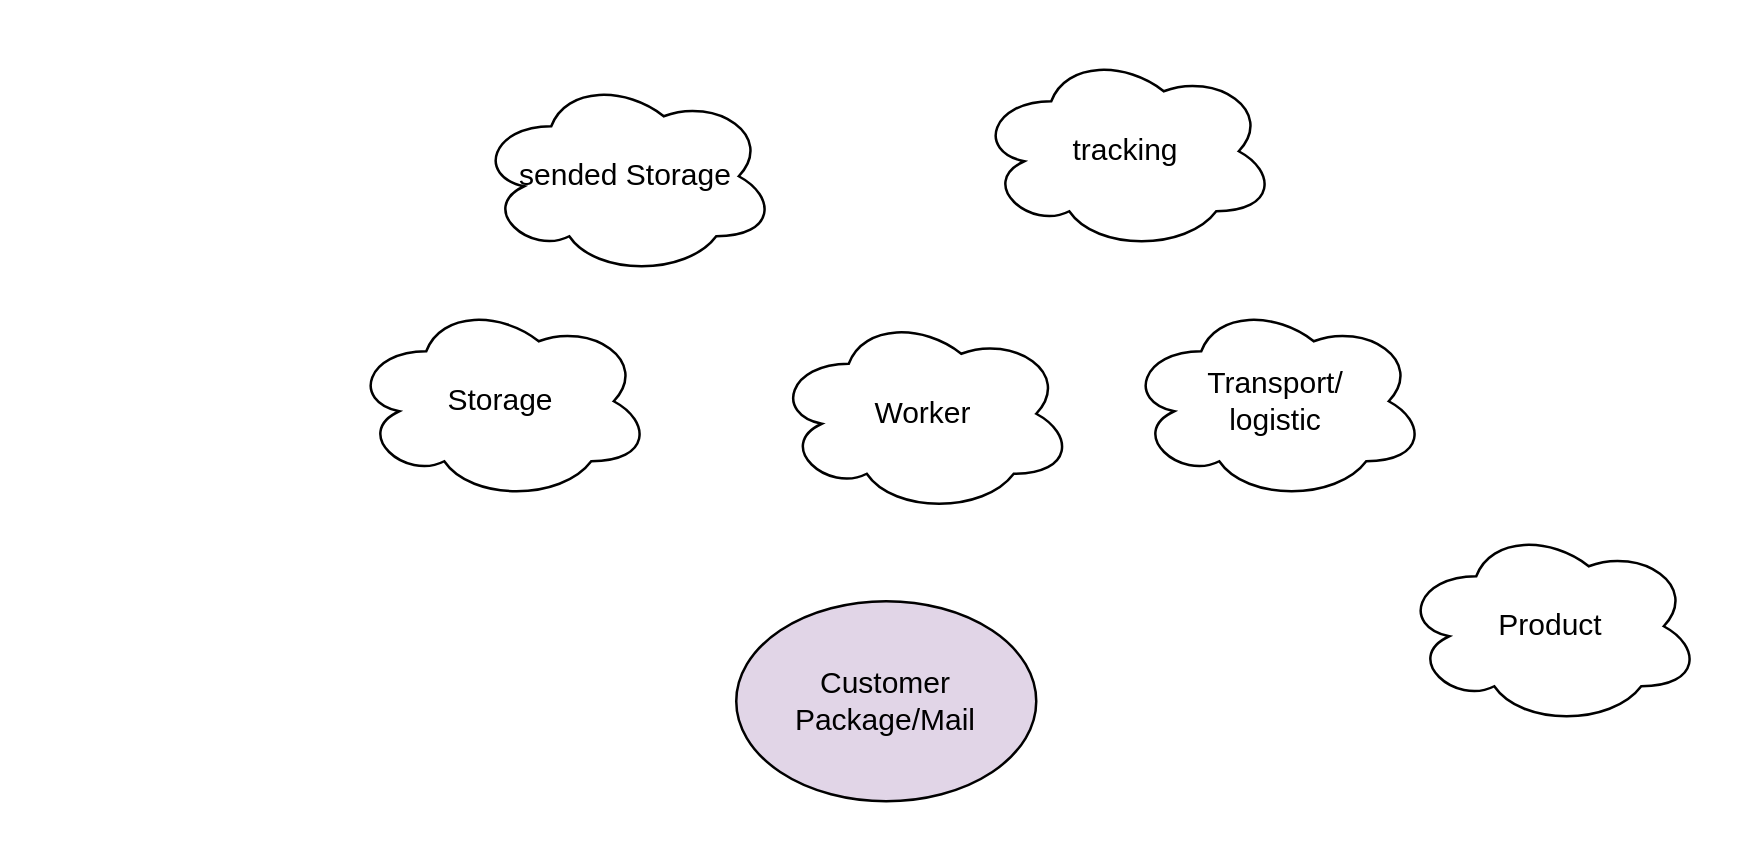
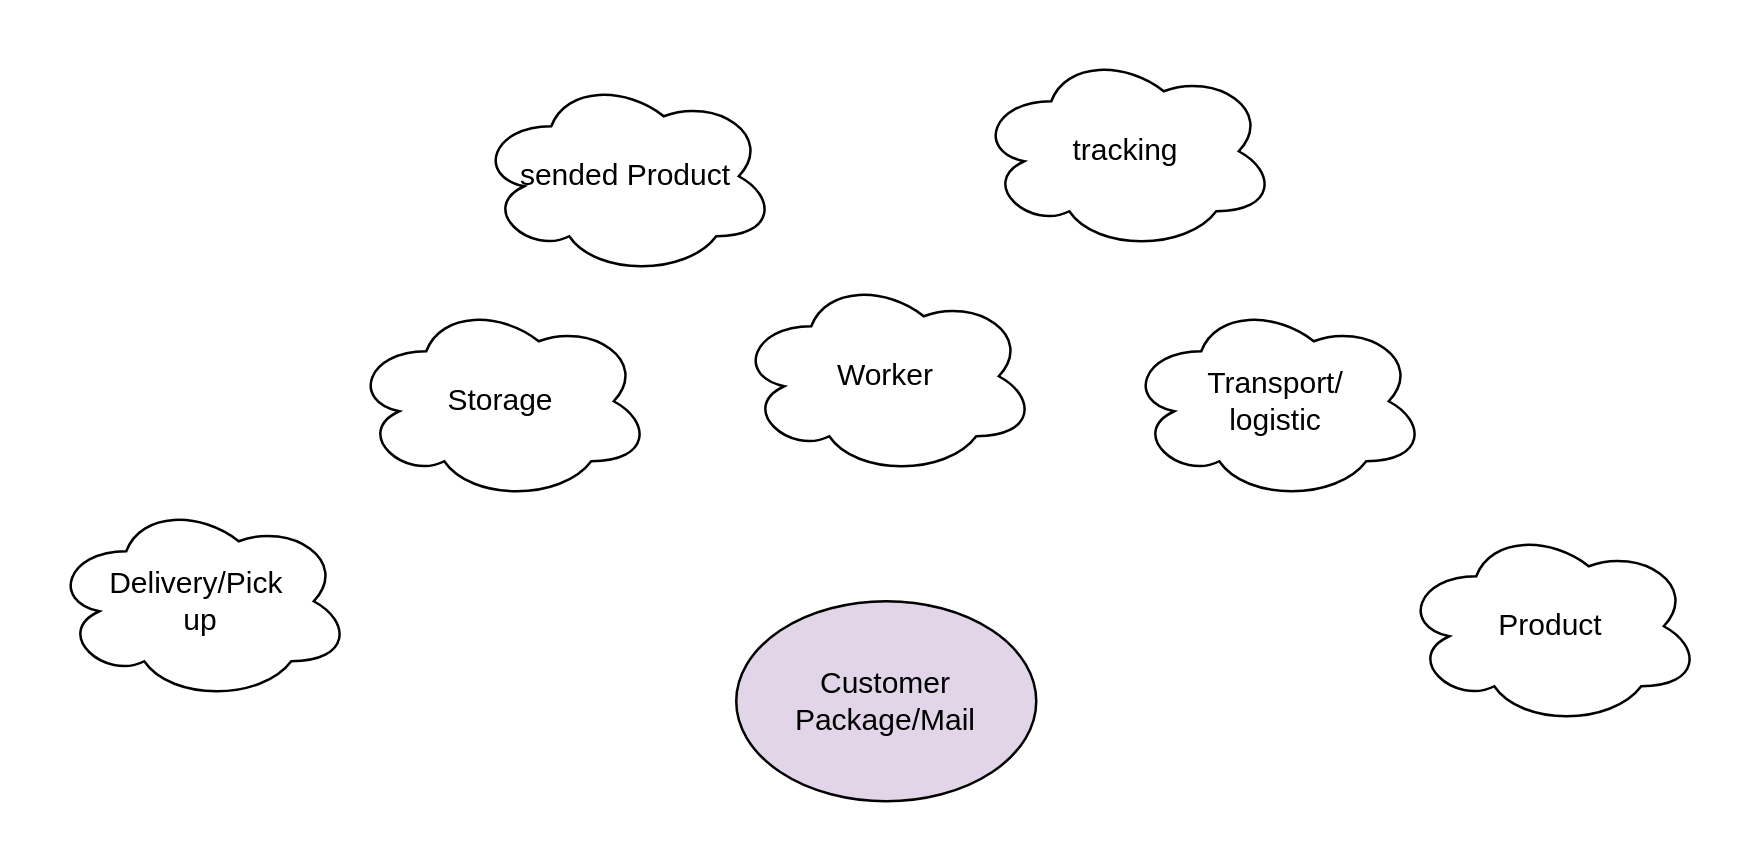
(626, 176) -> (626, 176)
(924, 414) -> (886, 376)
none -> (201, 601)
